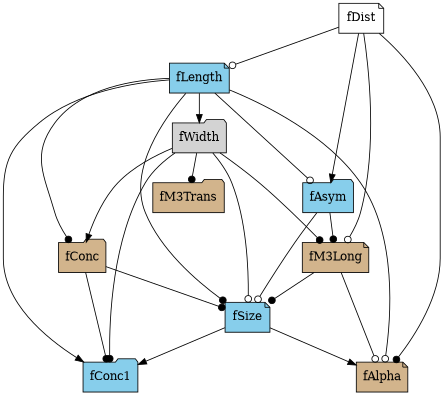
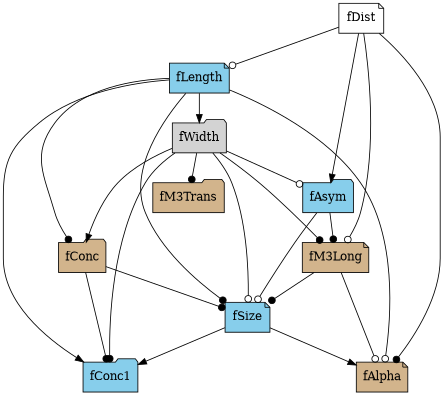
(261, 136) -> (262, 167)
